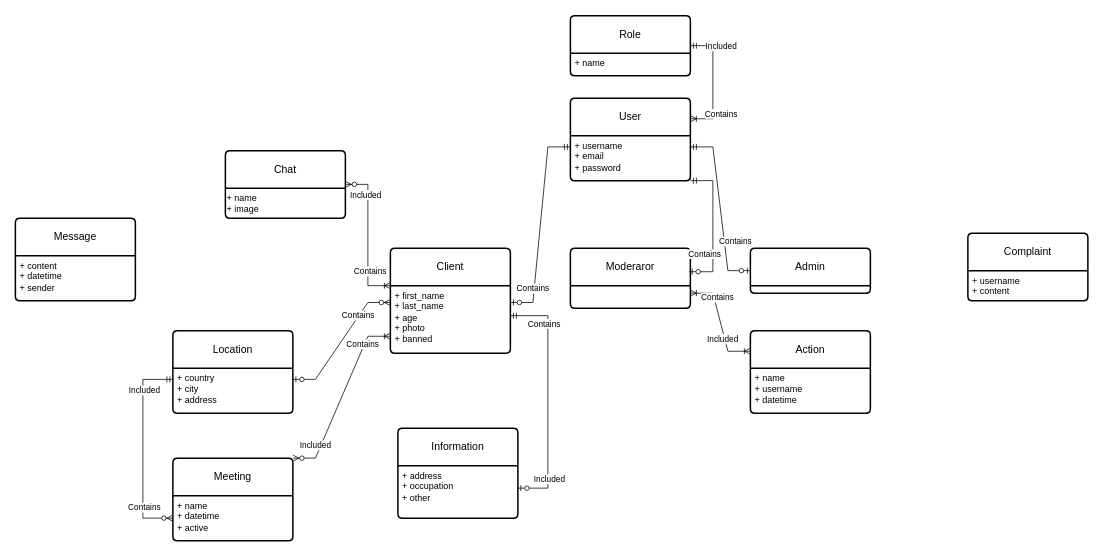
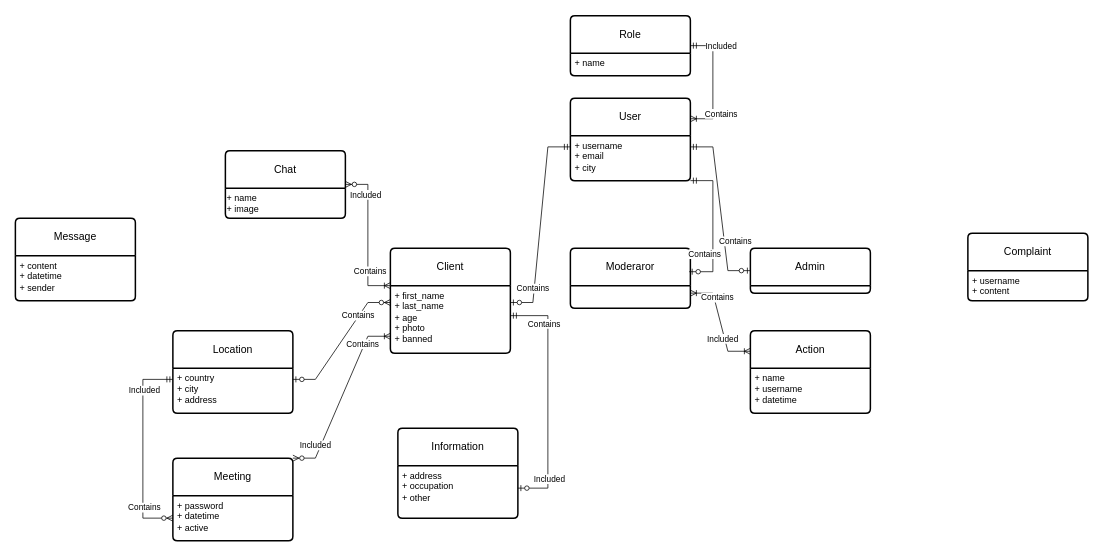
(599, 157) -> (599, 157)
(200, 517) -> (201, 517)
